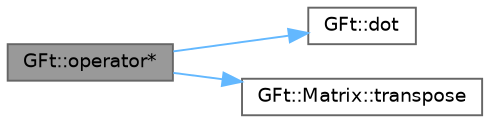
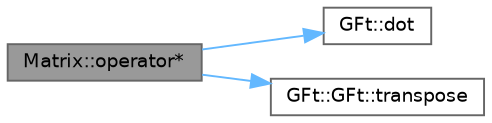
(90, 62) -> (105, 62)
(362, 97) -> (377, 97)
